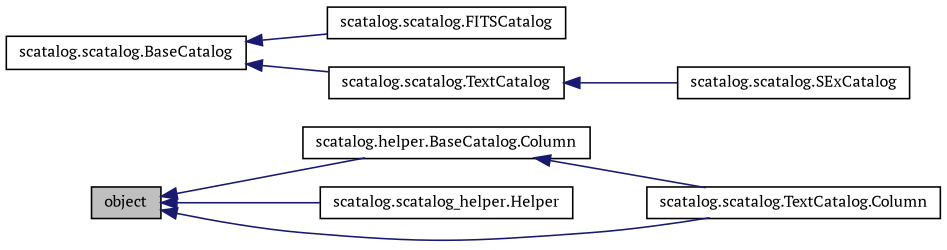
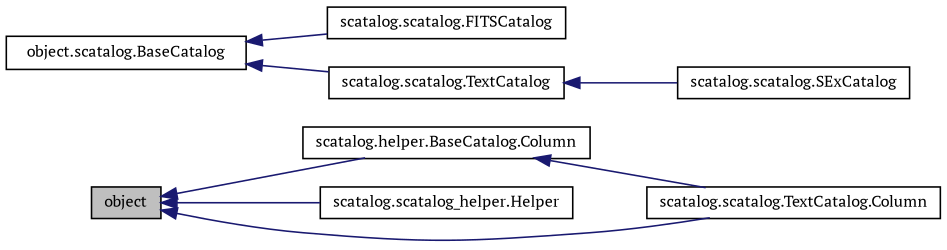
(126, 53) -> (126, 53)
